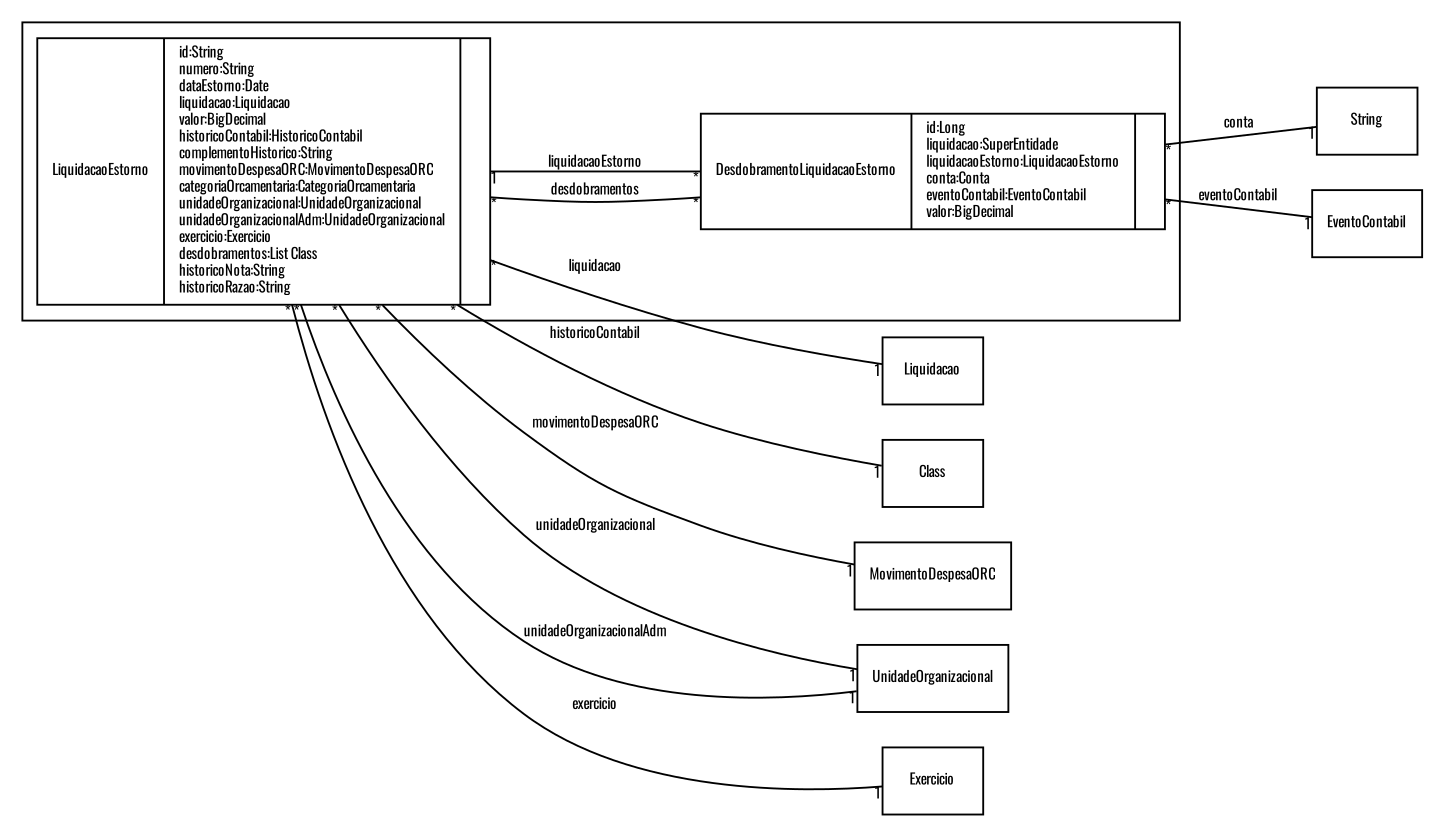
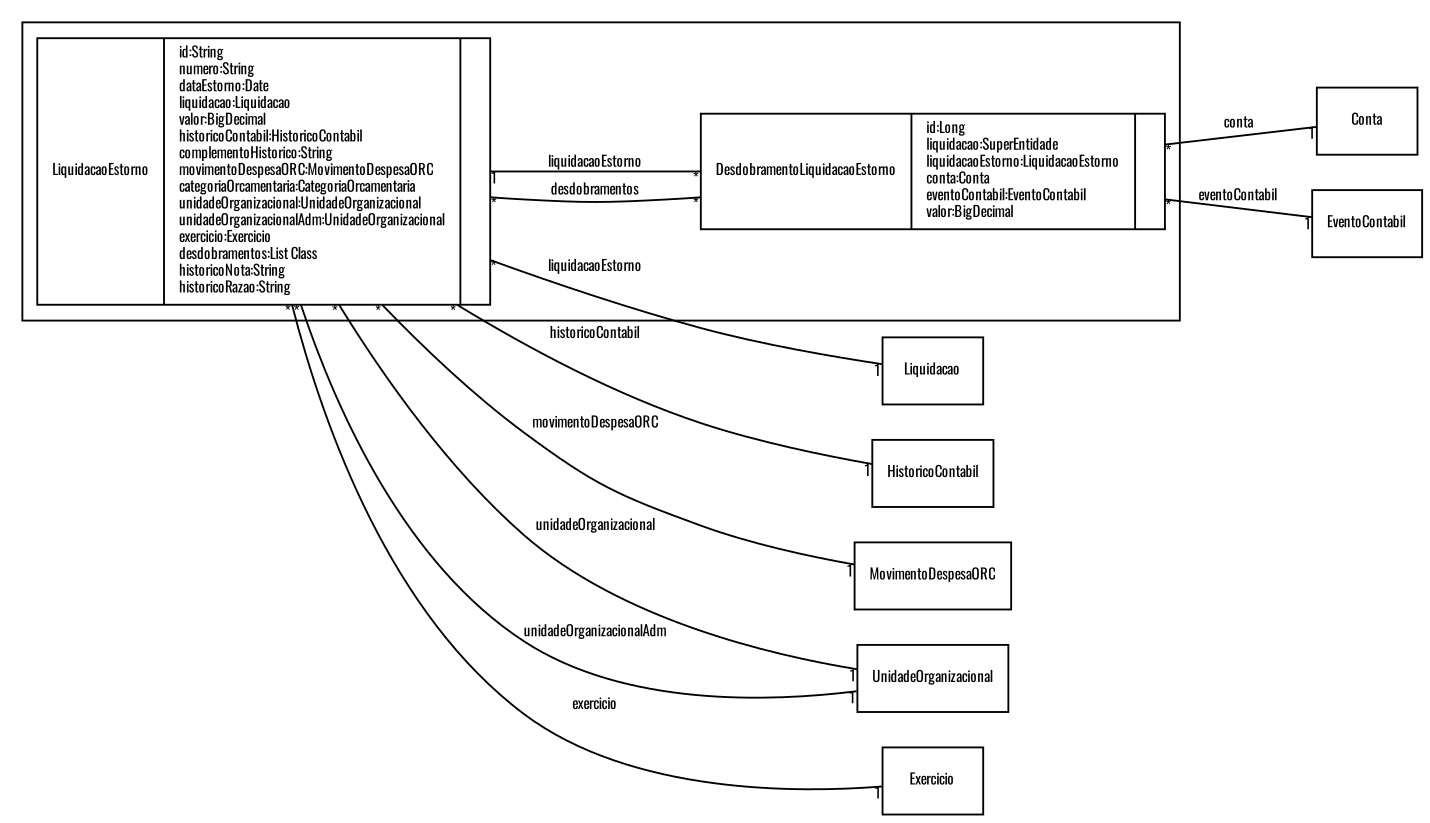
(1367, 121) -> (1367, 121)
(596, 267) -> (596, 267)
(933, 473) -> (933, 473)
